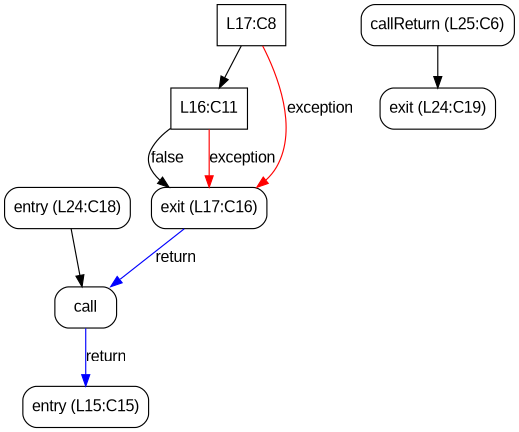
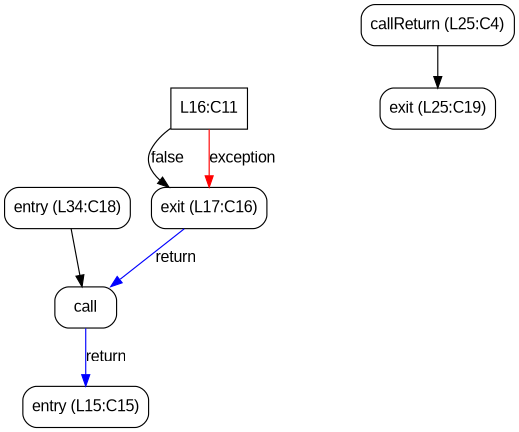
(251, 25) -> none
(438, 25) -> (438, 25)
(438, 109) -> (438, 109)
(67, 208) -> (67, 208)
